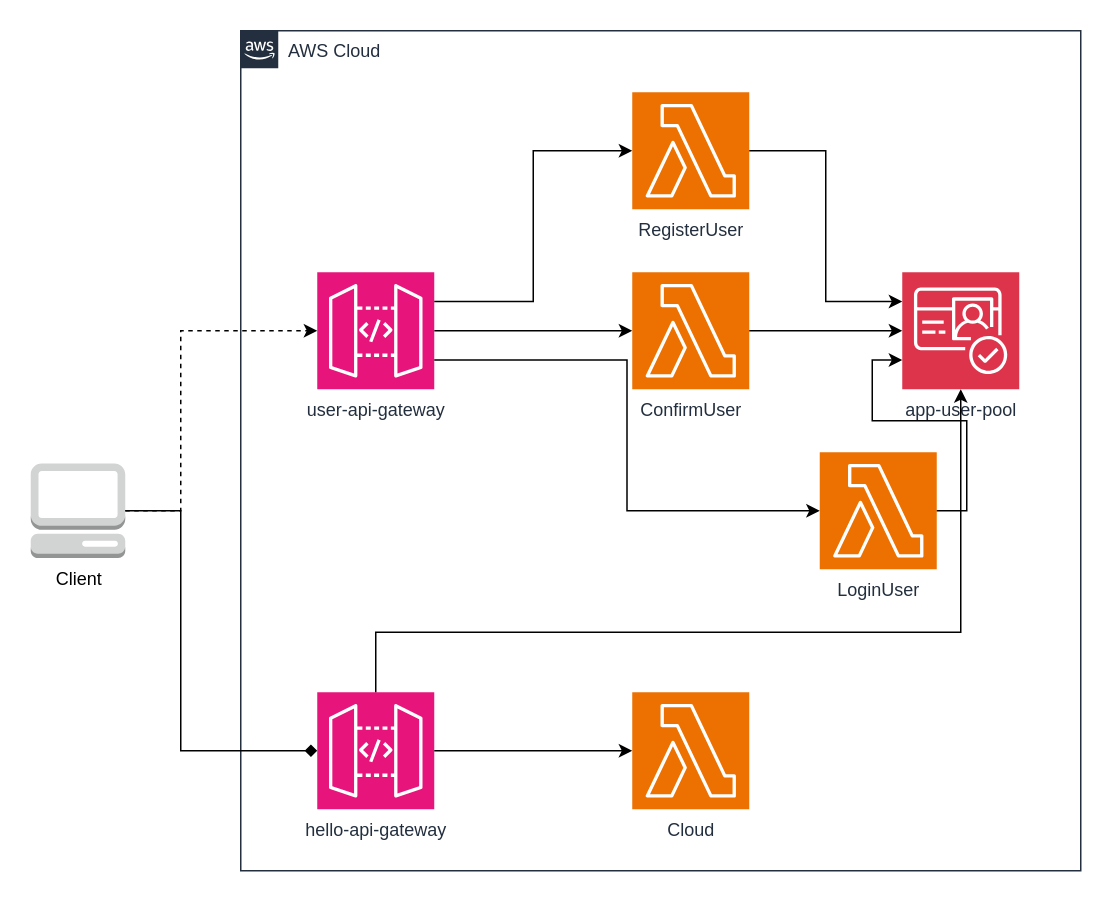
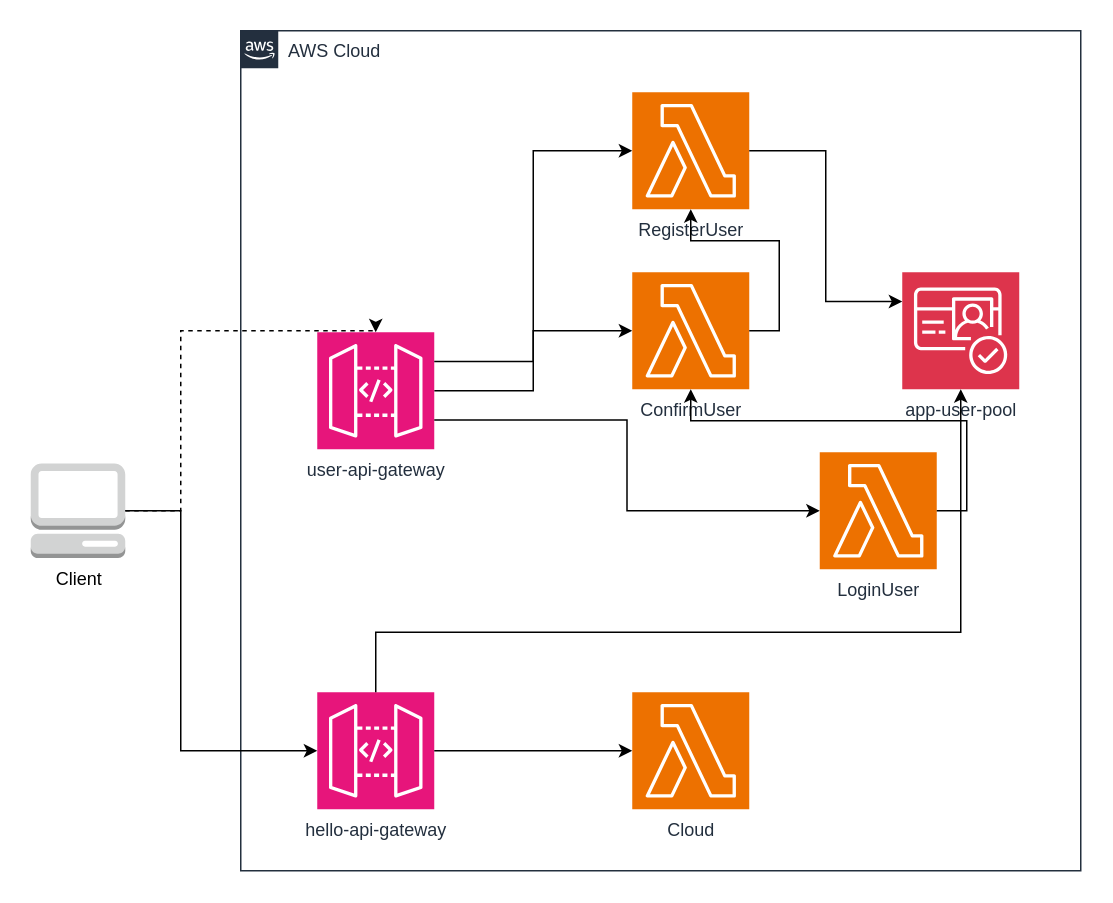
(376, 331) -> (376, 391)
(835, 331) -> (771, 241)
(872, 381) -> (772, 421)
(305, 751) -> (306, 751)
